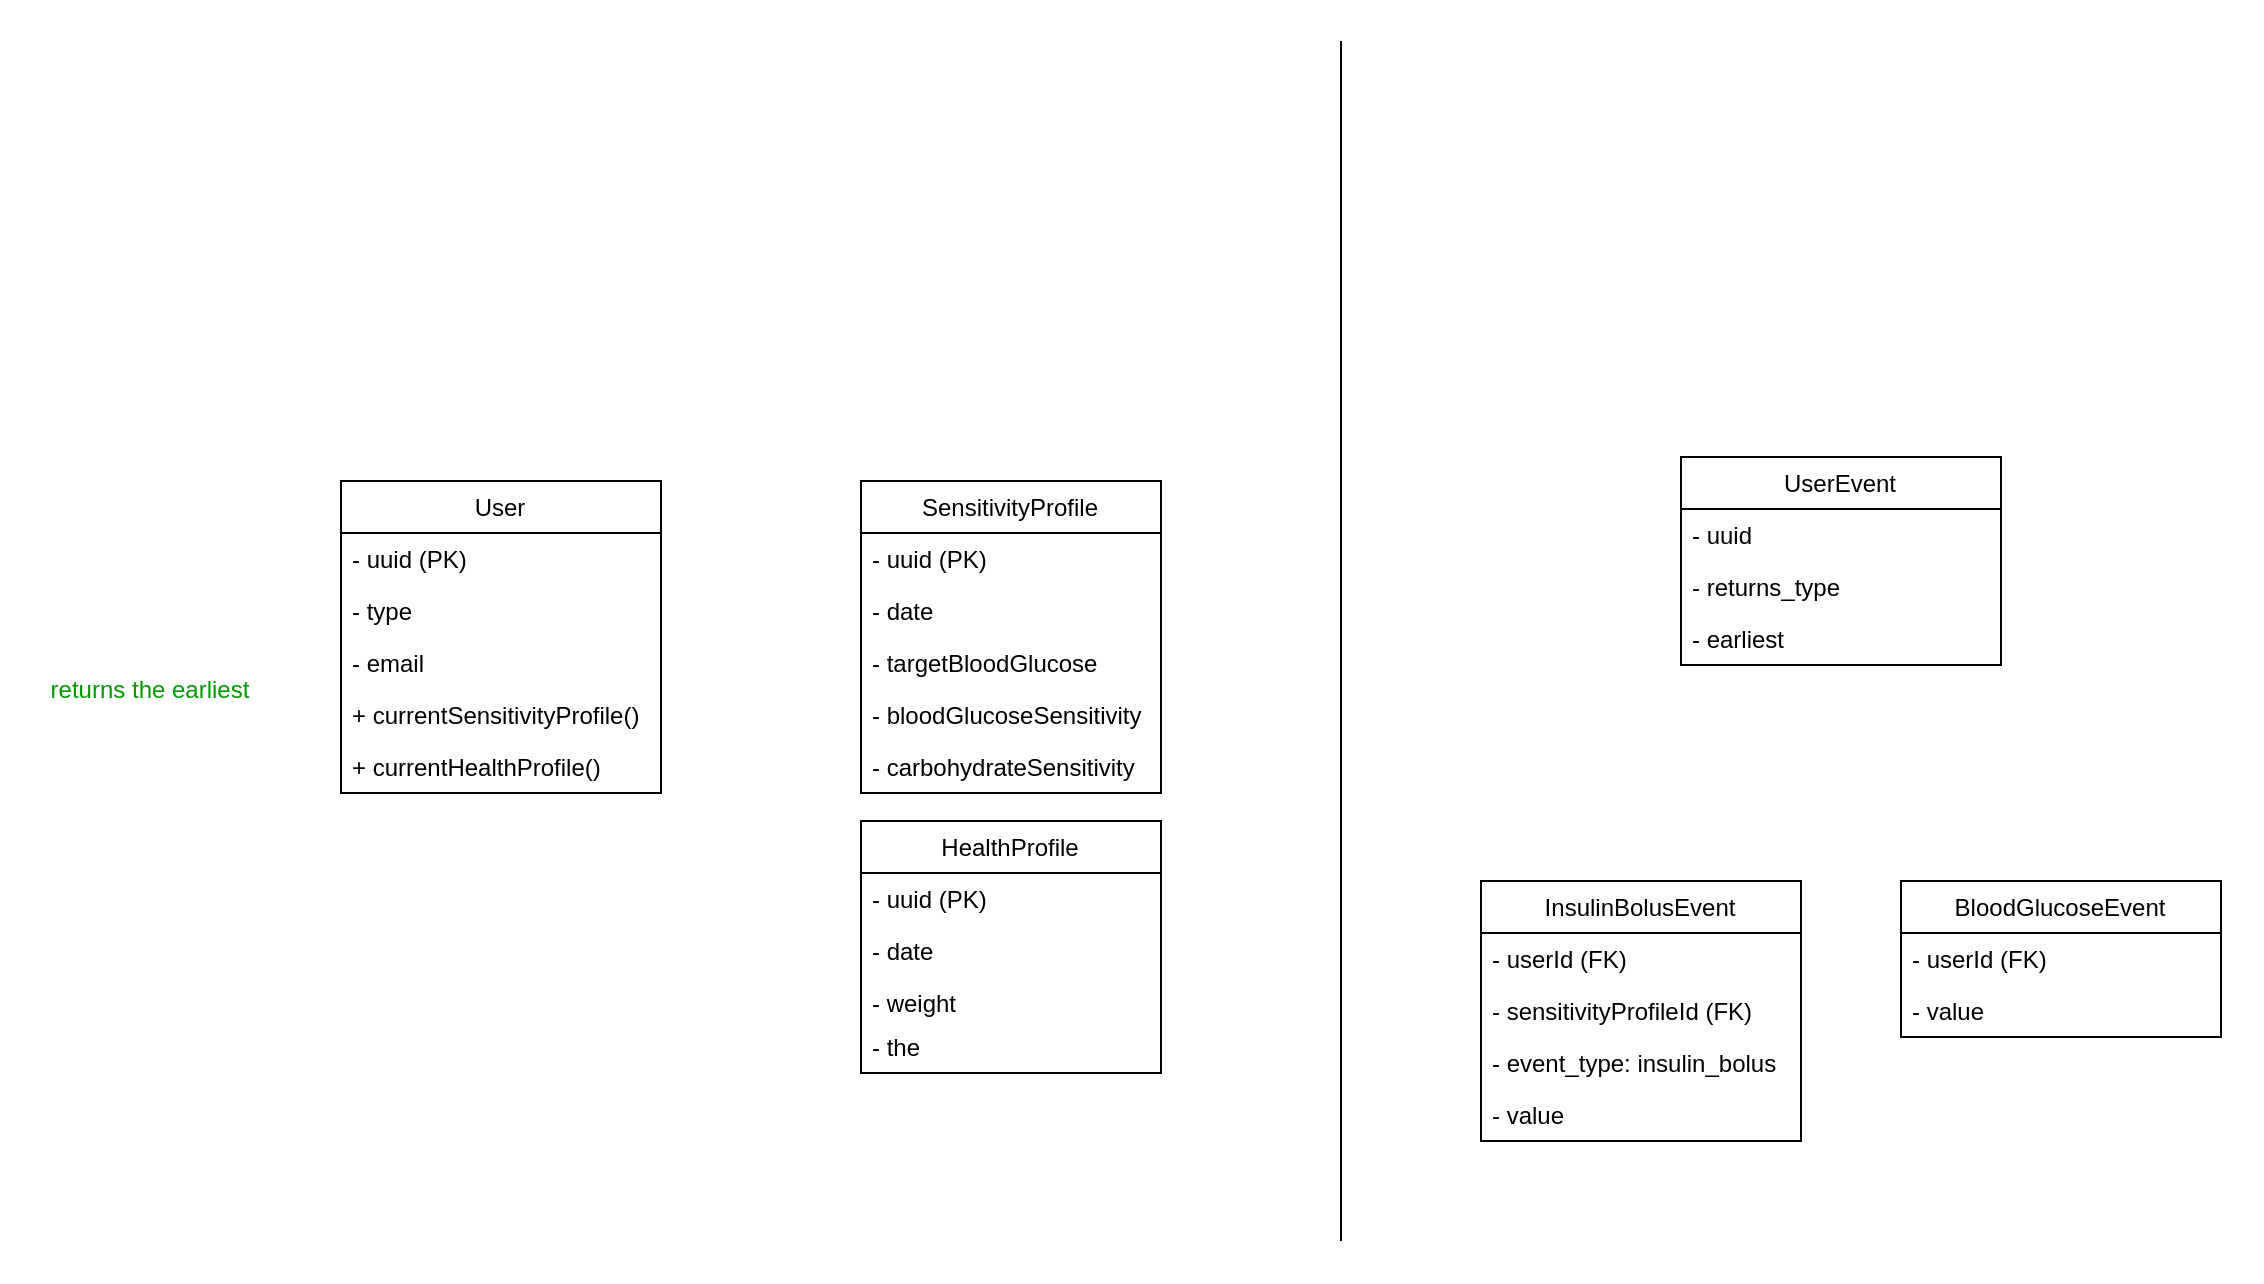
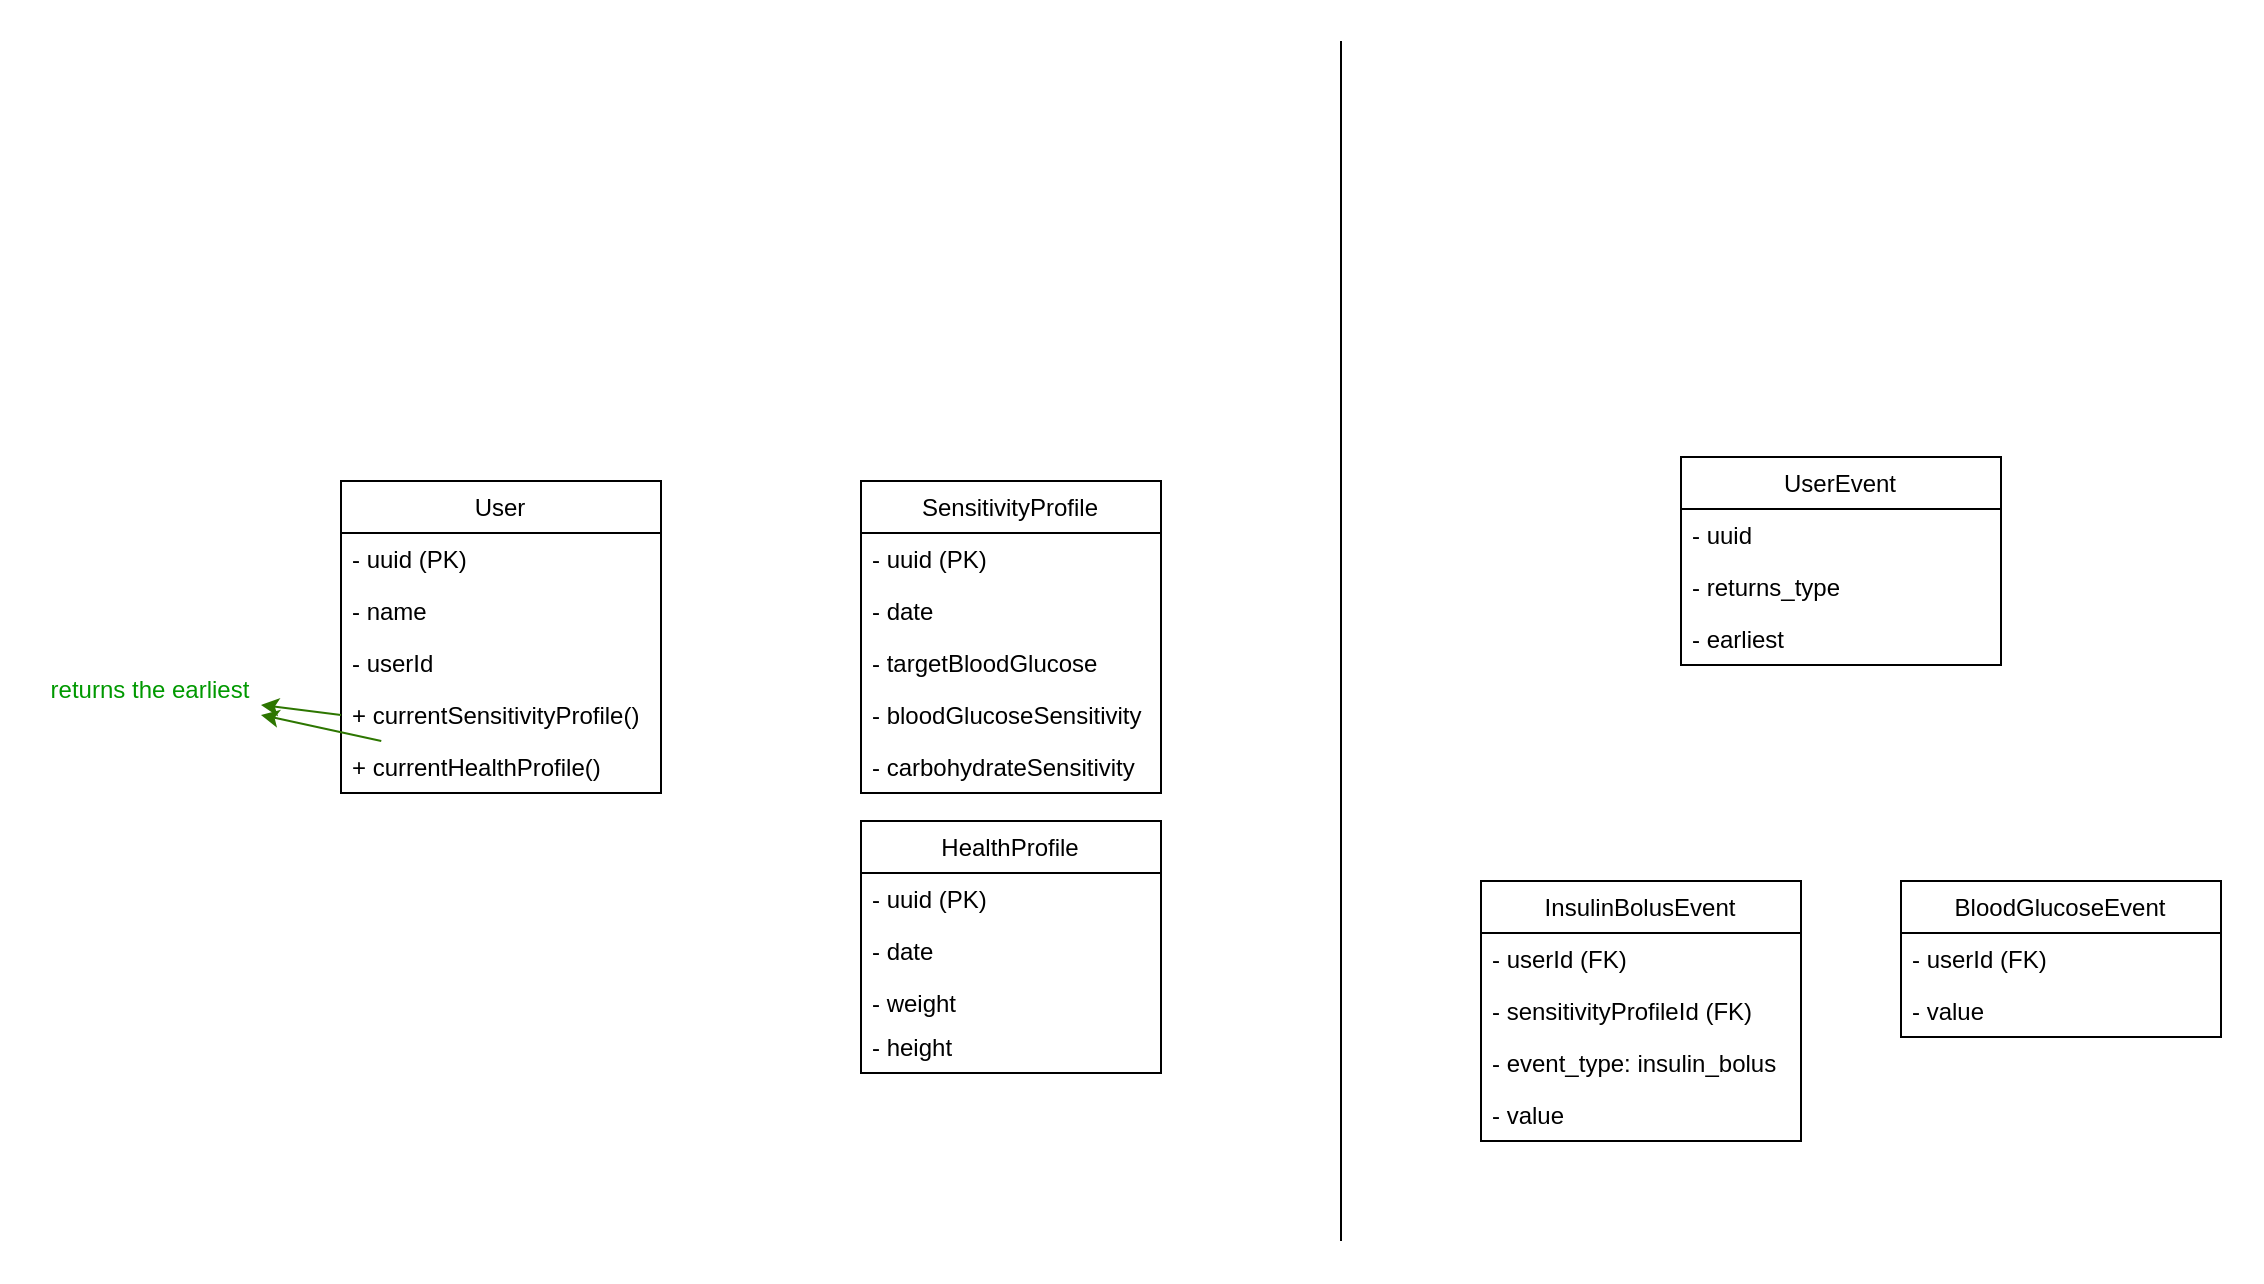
(389, 612) -> (389, 612)
(390, 664) -> (403, 664)
none -> (308, 711)
none -> (327, 729)
(902, 1048) -> (920, 1048)
